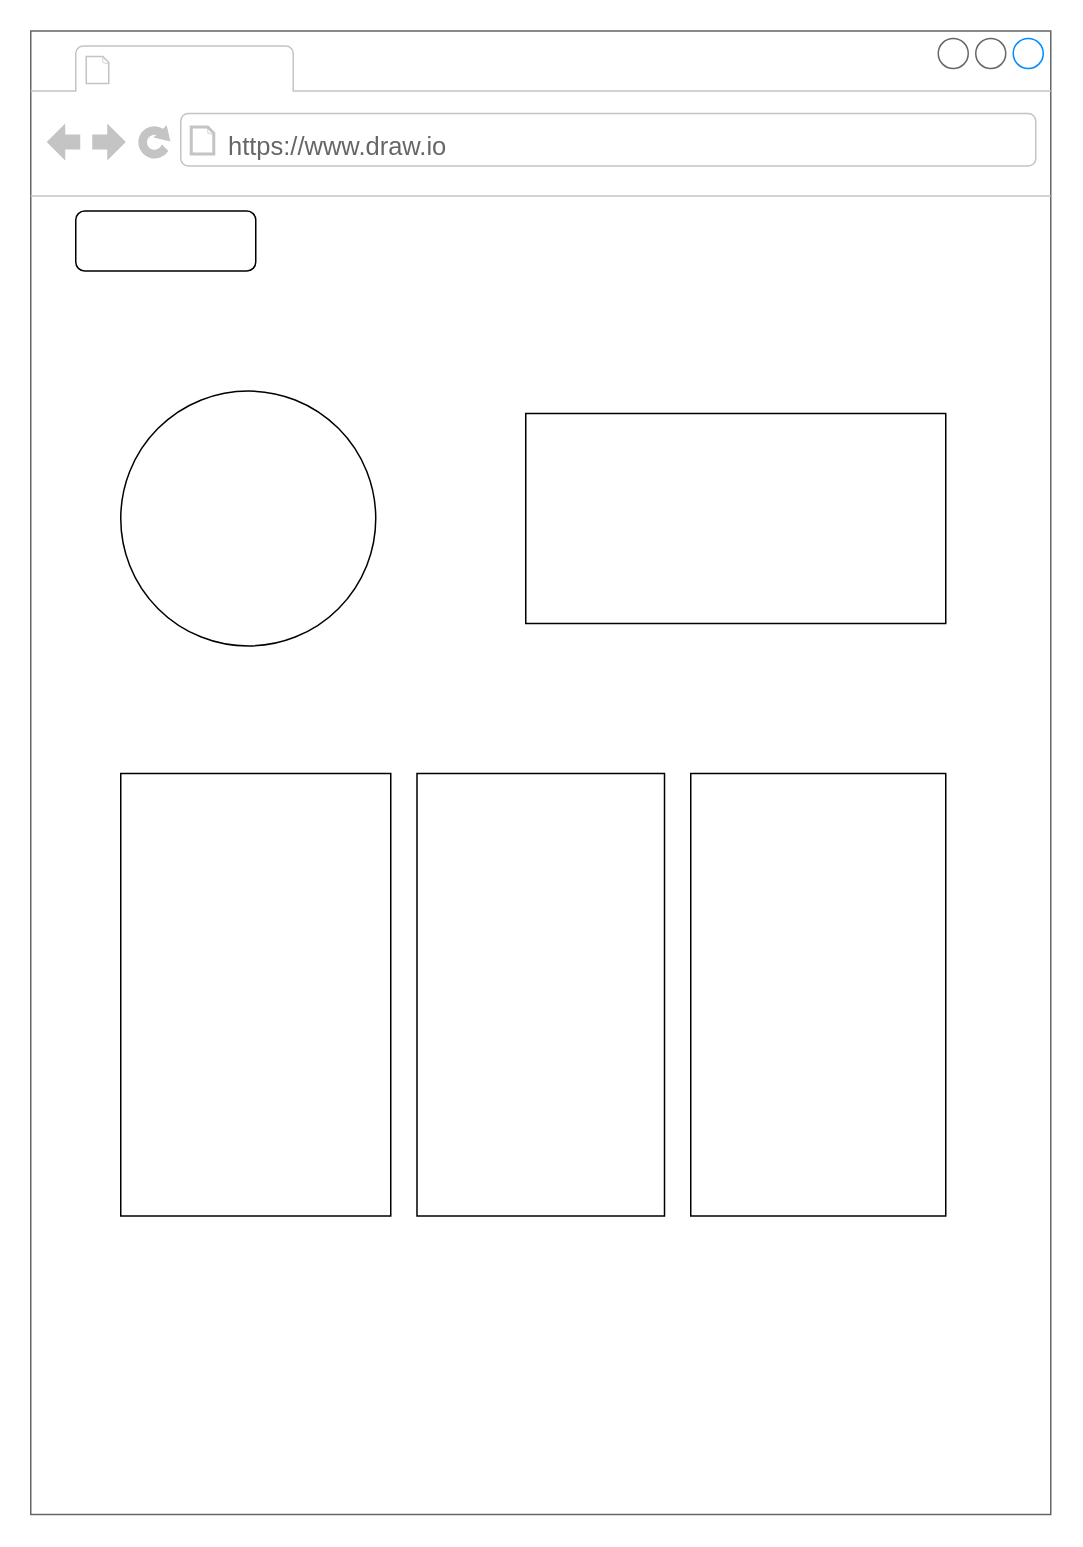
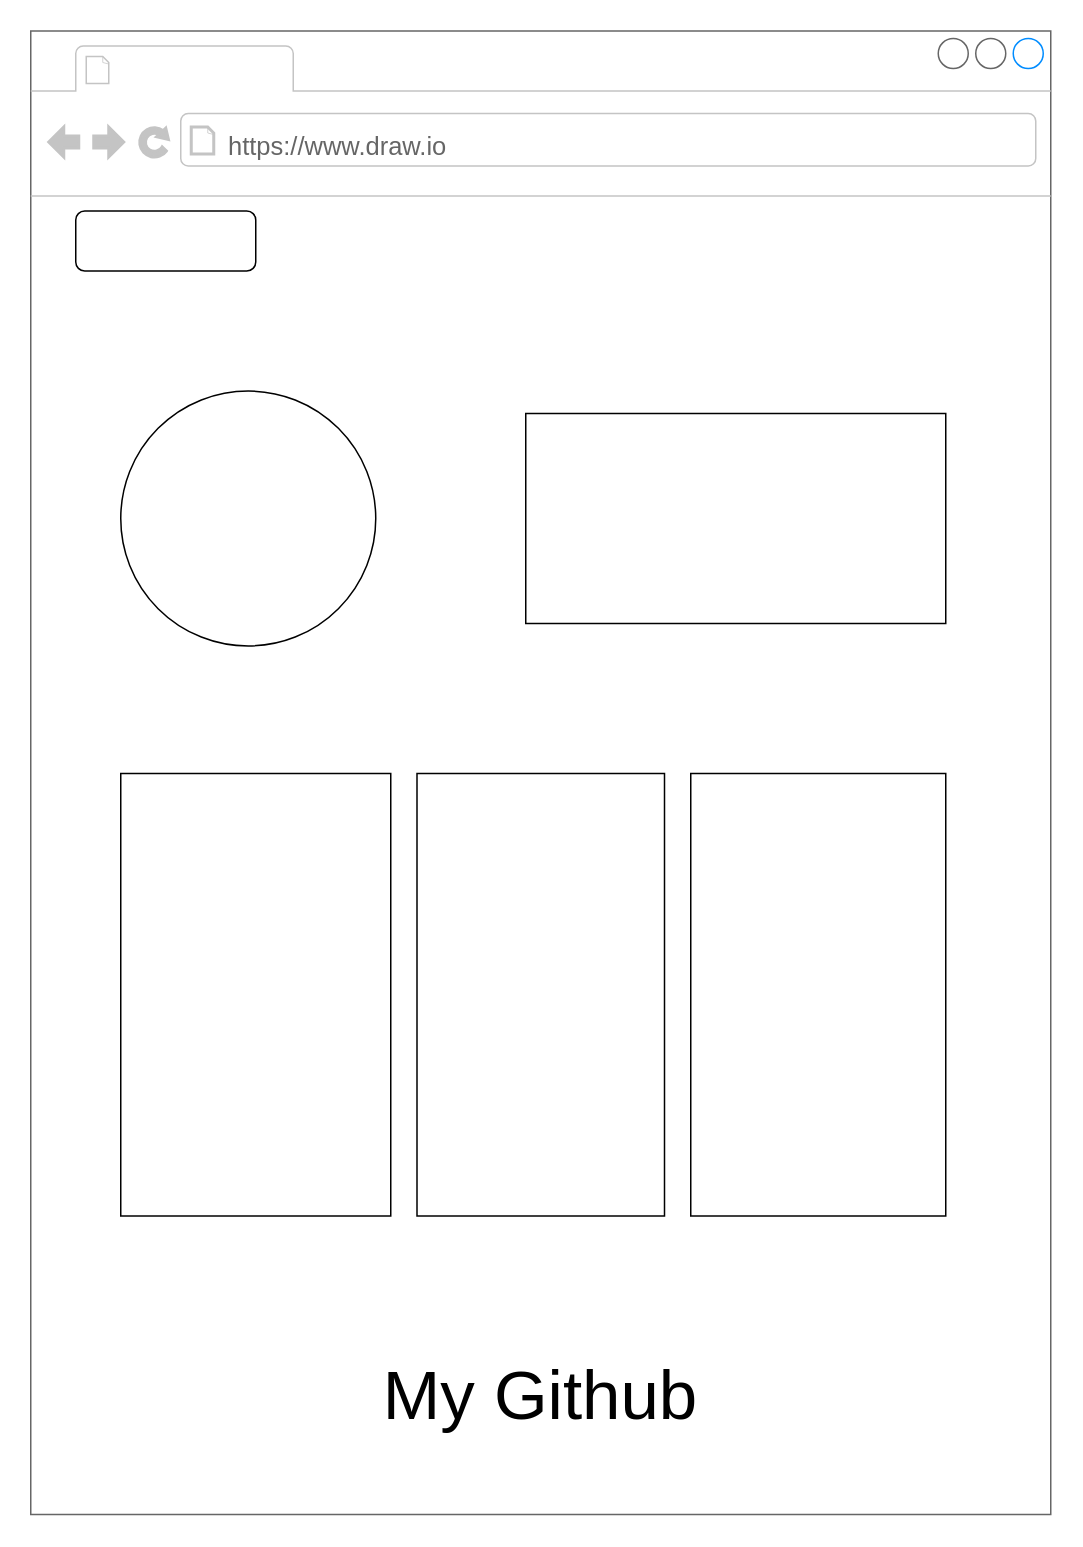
none -> (541, 1396)
